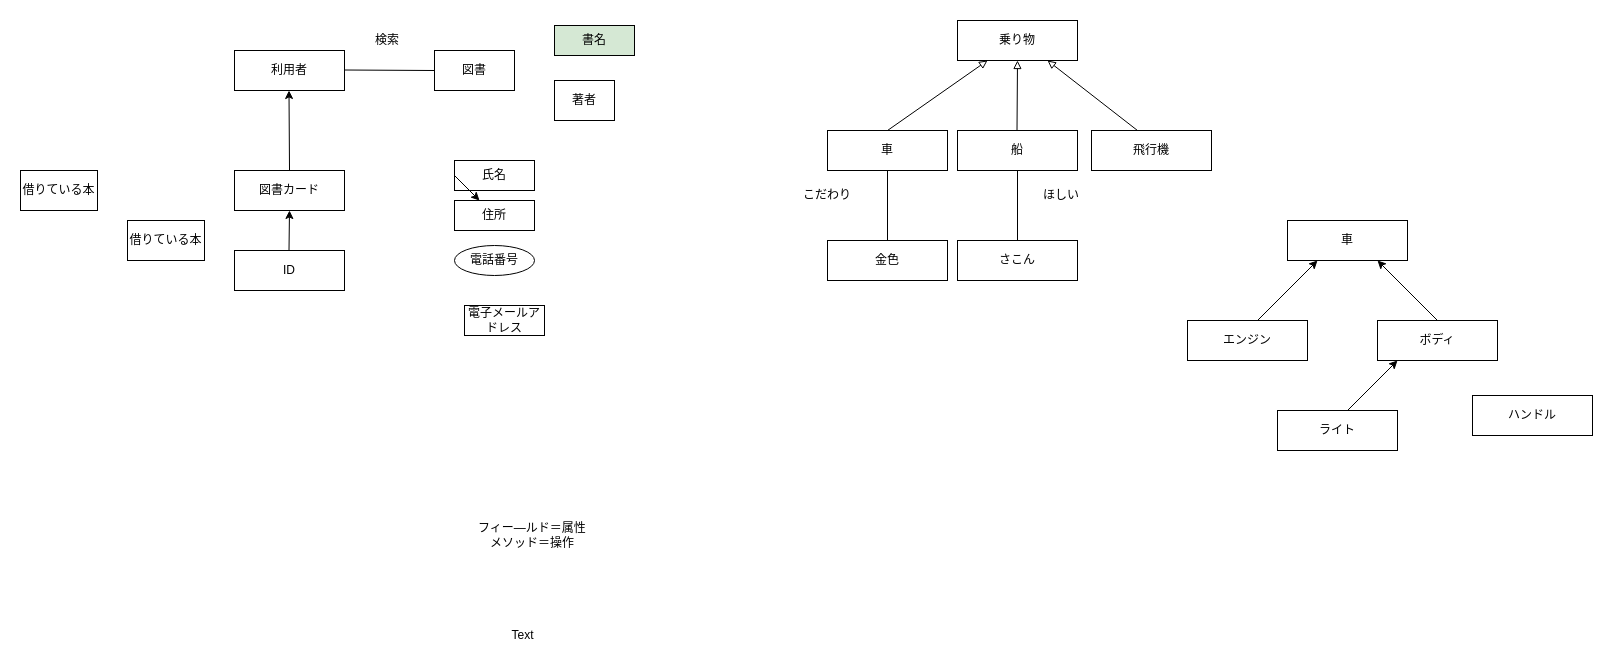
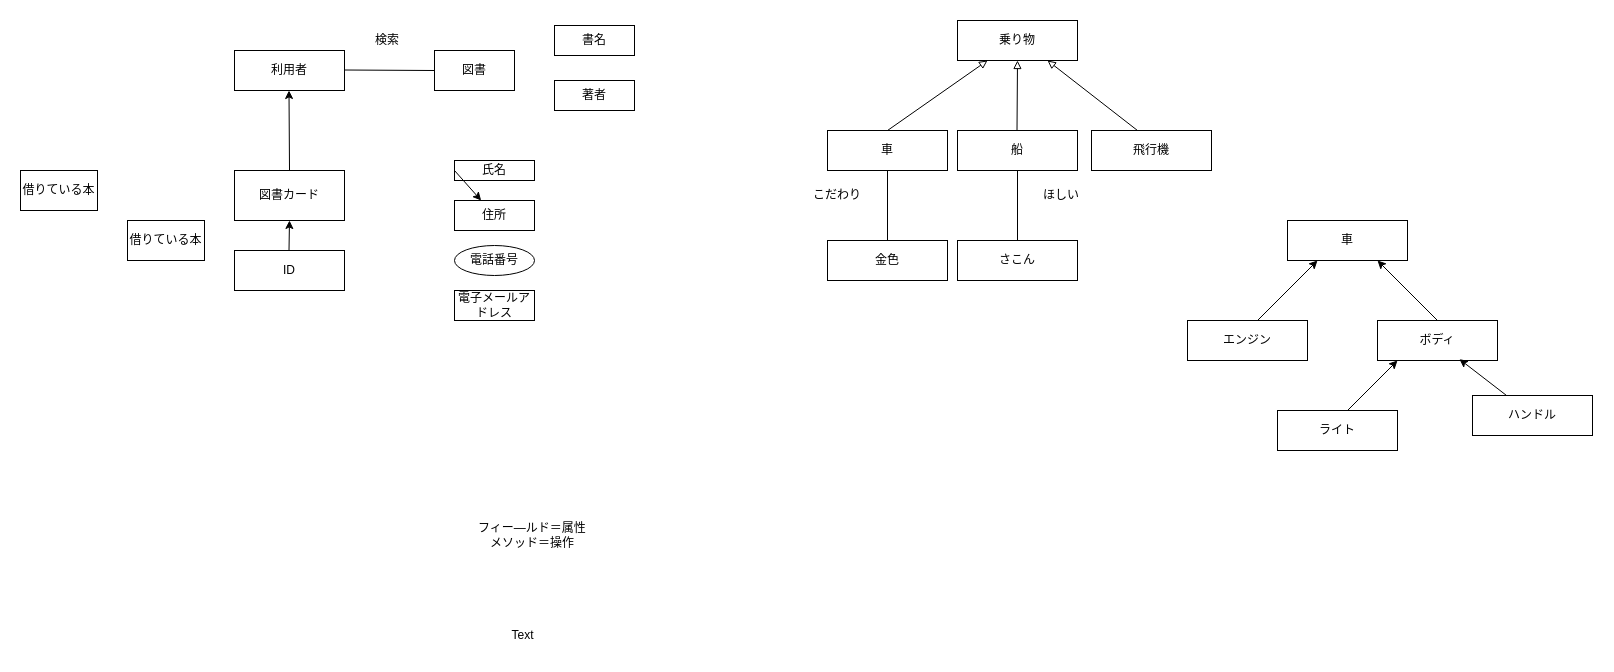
(595, 41) -> (595, 41)
(585, 101) -> (595, 96)
(495, 176) -> (495, 171)
(290, 191) -> (290, 196)
(828, 196) -> (838, 196)
(505, 321) -> (495, 306)
none -> (1486, 380)
